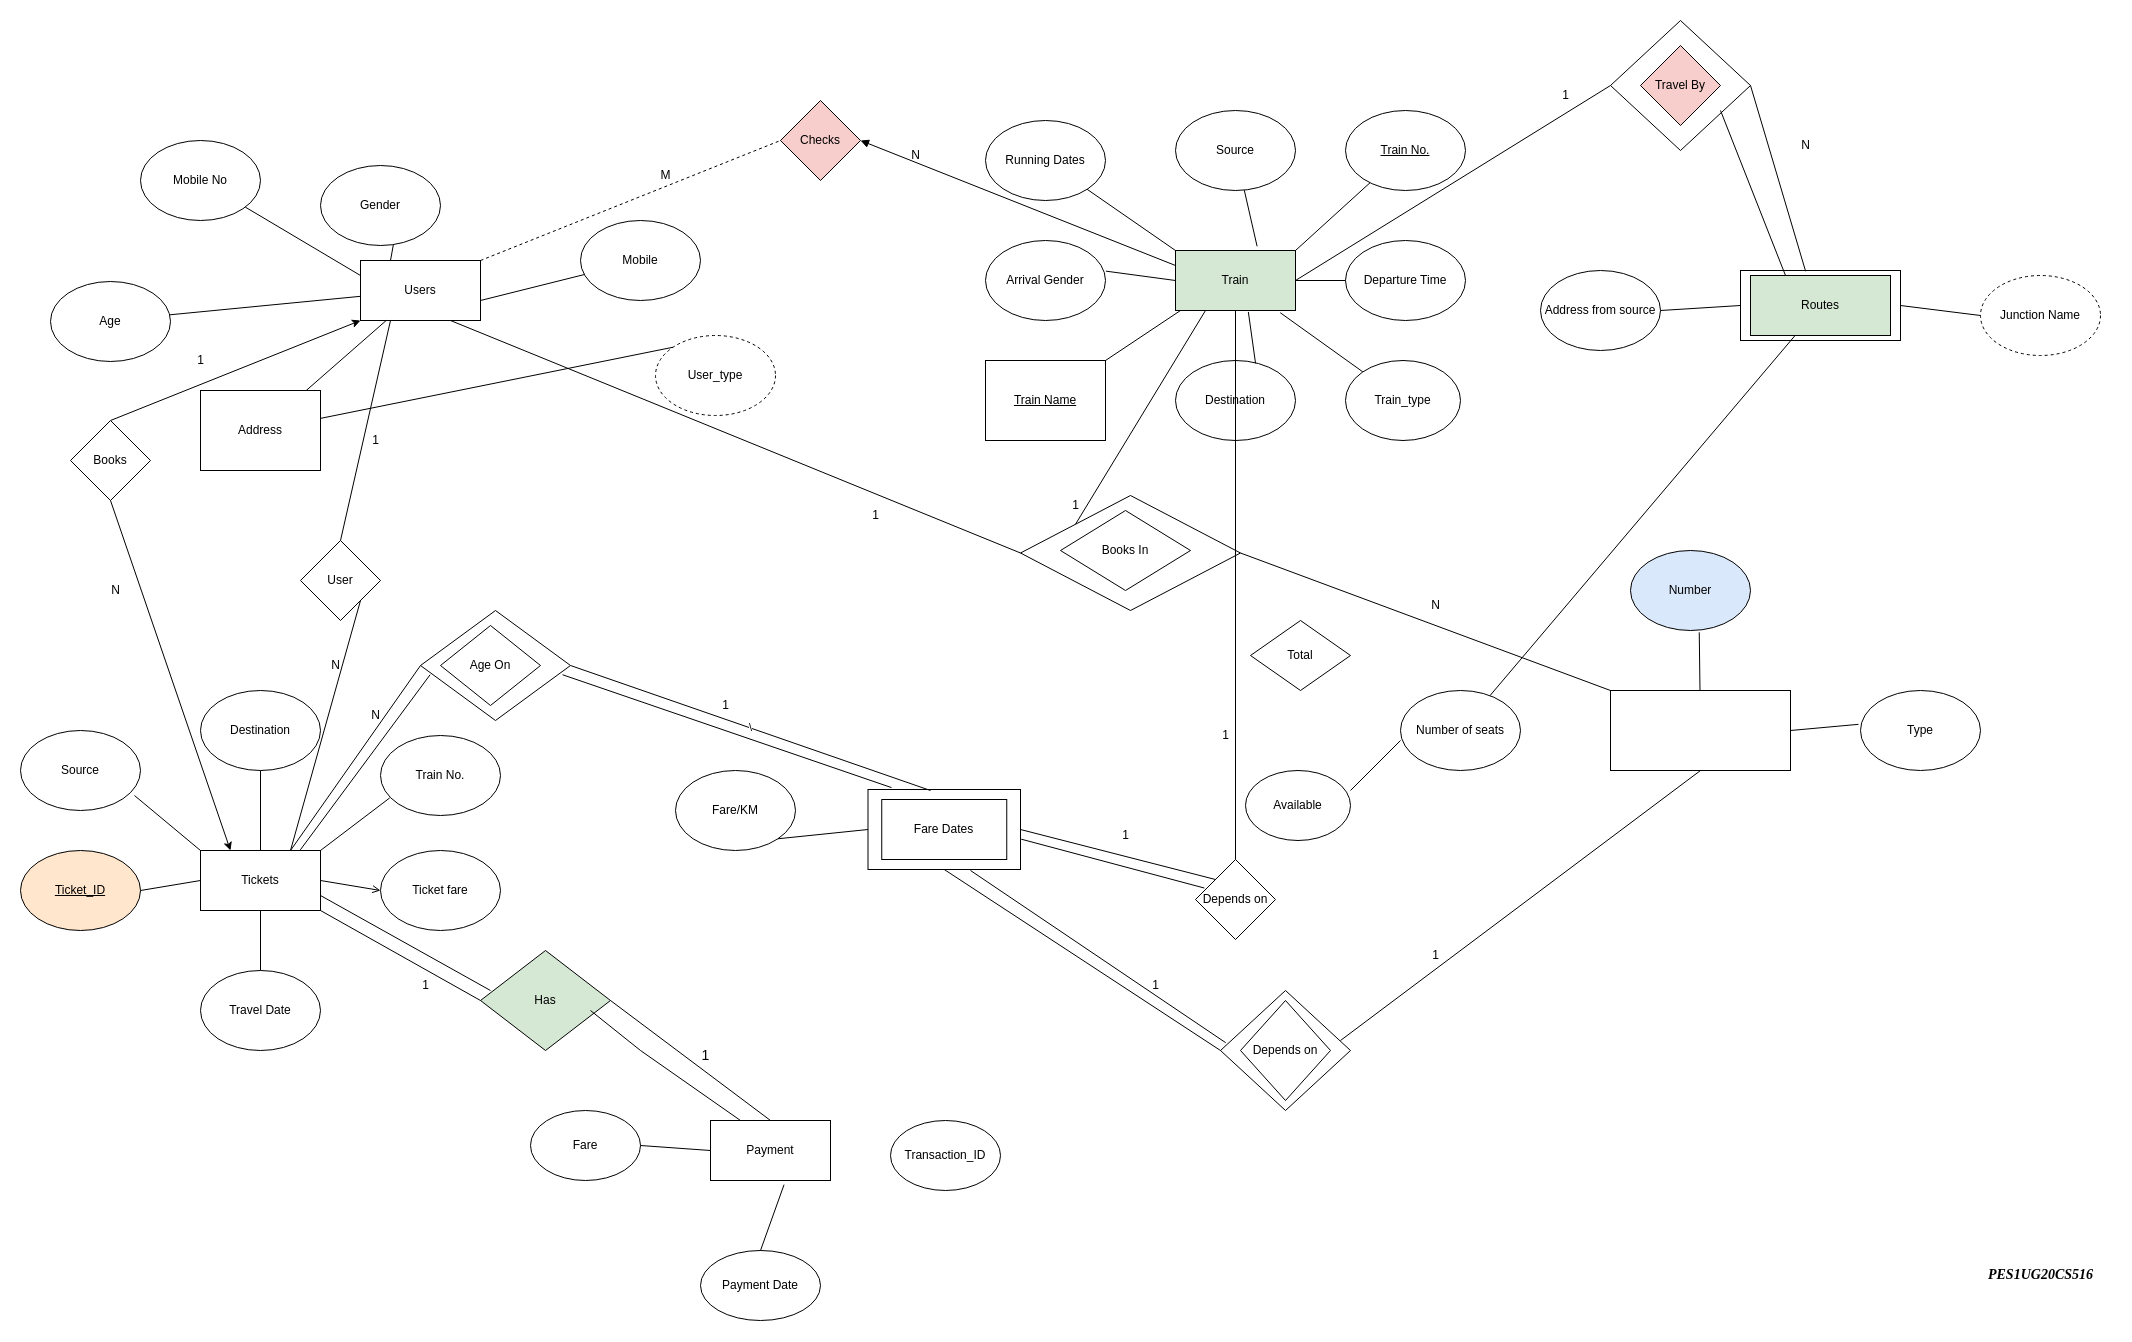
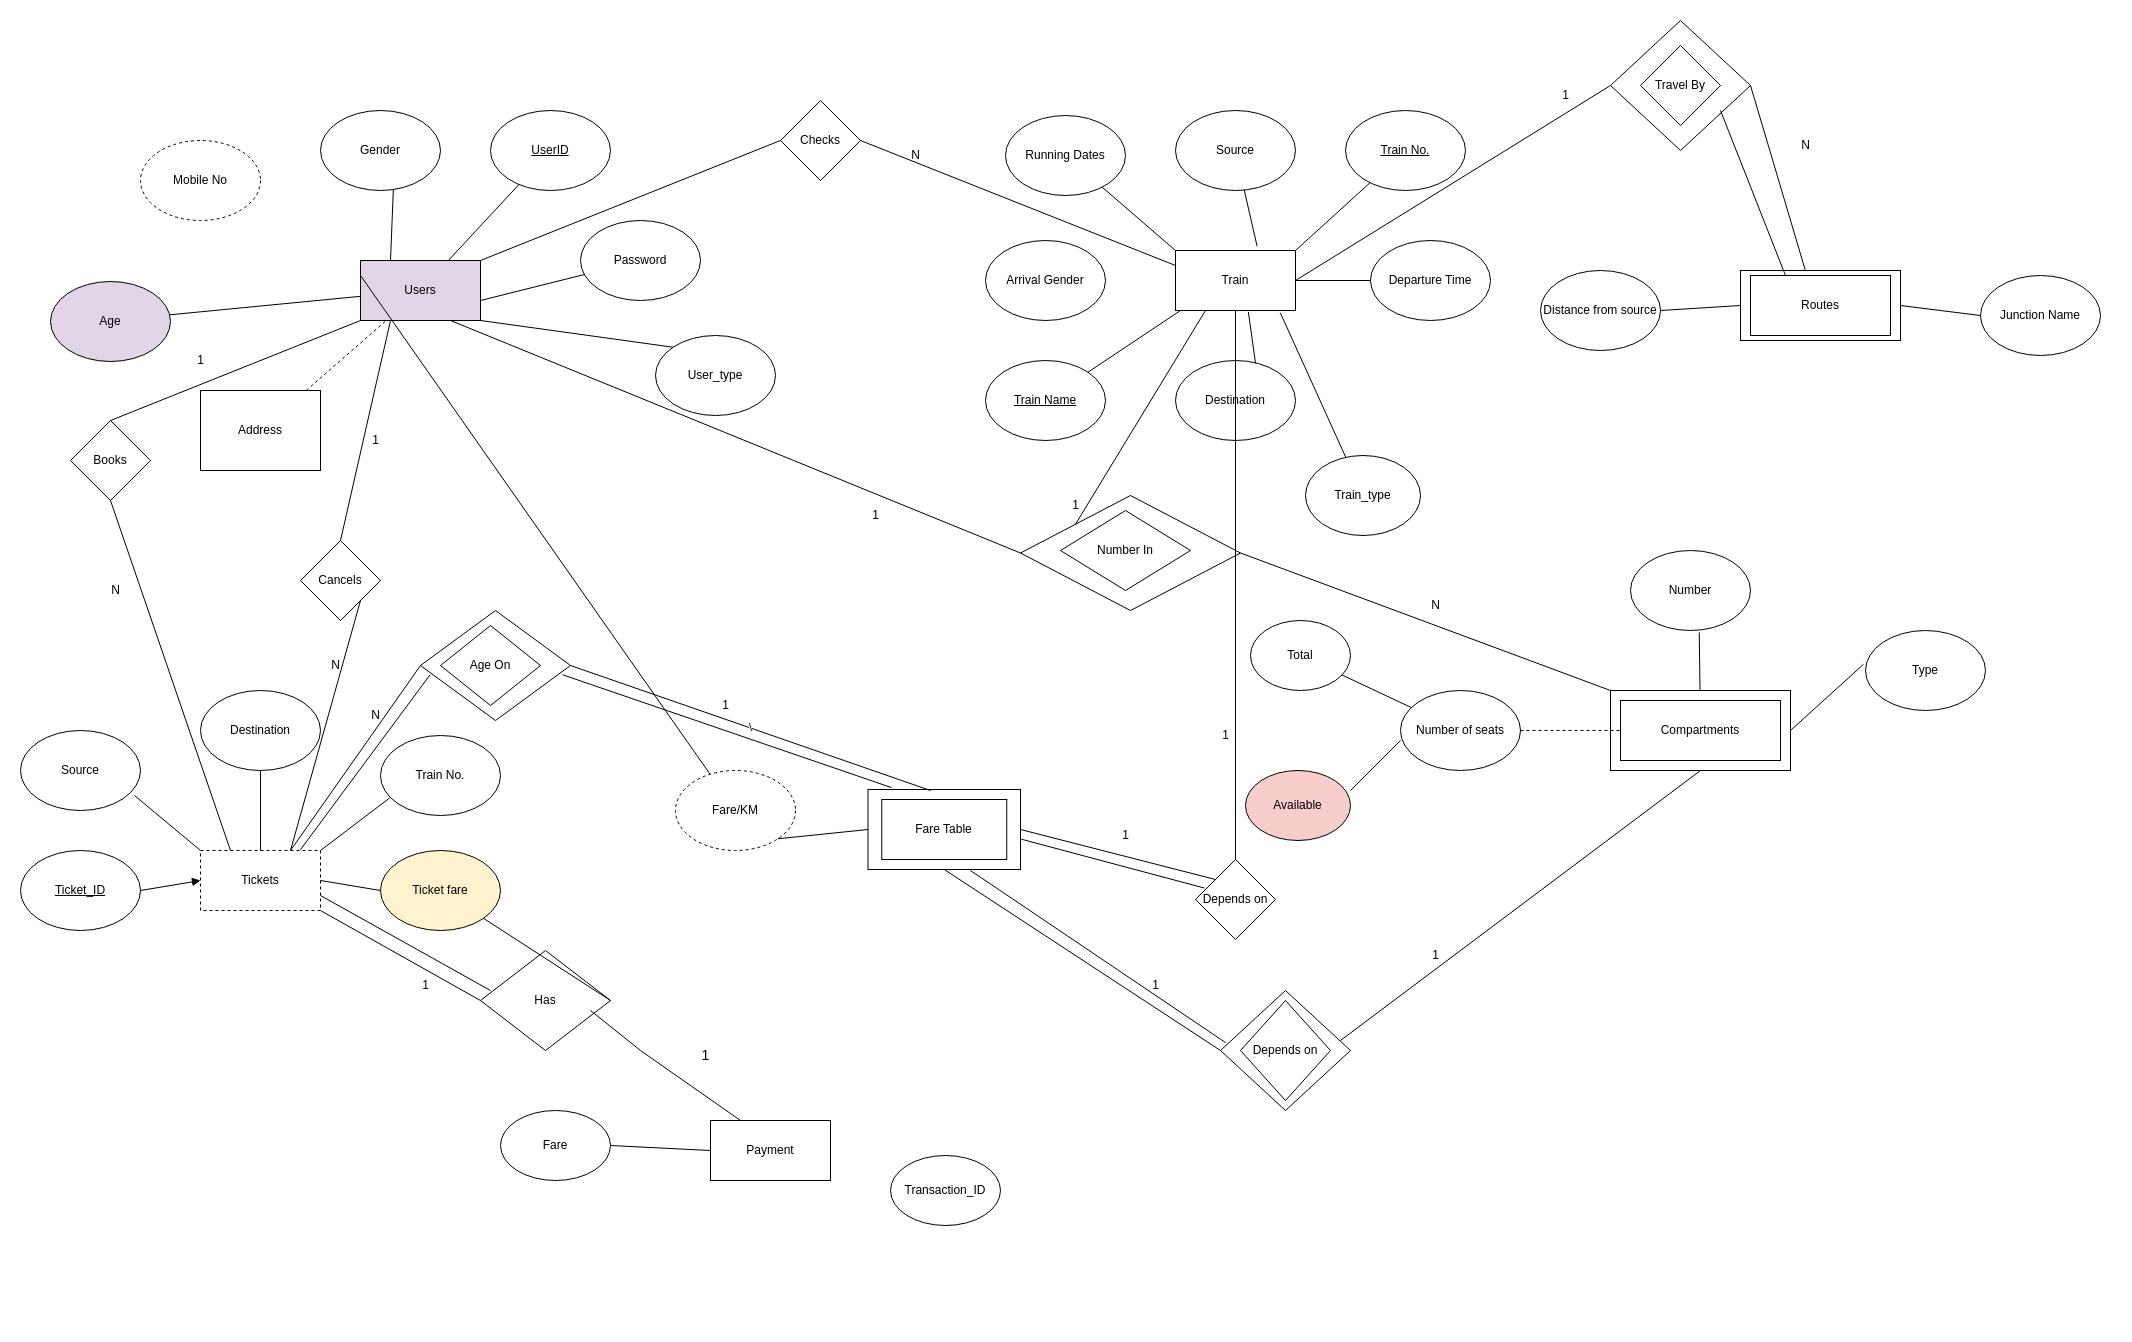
(1681, 86) -> (1681, 86)
(821, 141) -> (821, 141)
(869, 144) -> (865, 142)
none -> (551, 151)
(1046, 161) -> (1066, 156)
(666, 176) -> none
(201, 181) -> (201, 181)
(631, 200) -> (631, 200)
(381, 206) -> (381, 151)
none -> (483, 223)
(303, 242) -> (535, 524)
(641, 261) -> (641, 261)
(1141, 276) -> none
(1236, 281) -> (1236, 281)
(1406, 281) -> (1431, 281)
(421, 291) -> (421, 291)
(1821, 306) -> (1821, 306)
(1601, 311) -> (1601, 311)
(2041, 316) -> (2041, 316)
(111, 322) -> (111, 322)
(353, 324) -> (356, 322)
(345, 357) -> (345, 357)
(716, 376) -> (716, 376)
(497, 383) -> (577, 334)
(1046, 401) -> (1046, 401)
(1403, 401) -> (1363, 496)
(1643, 516) -> (1377, 691)
(1126, 551) -> (1126, 551)
(341, 581) -> (341, 581)
(1691, 591) -> (1691, 591)
(1301, 656) -> (1301, 656)
none -> (1571, 731)
none -> (1701, 731)
(1921, 731) -> (1926, 671)
(1298, 806) -> (1298, 806)
(736, 811) -> (736, 811)
(944, 830) -> (944, 830)
(228, 843) -> (229, 846)
(261, 881) -> (261, 881)
(195, 882) -> (191, 882)
(375, 890) -> (376, 890)
(81, 891) -> (81, 891)
(441, 891) -> (441, 891)
(261, 941) -> none
(546, 1001) -> (546, 1001)
(261, 1011) -> none
(691, 1061) -> (547, 960)
(586, 1146) -> (556, 1146)
(946, 1156) -> (946, 1191)
(772, 1218) -> none
(2041, 1276) -> none
(761, 1286) -> none
